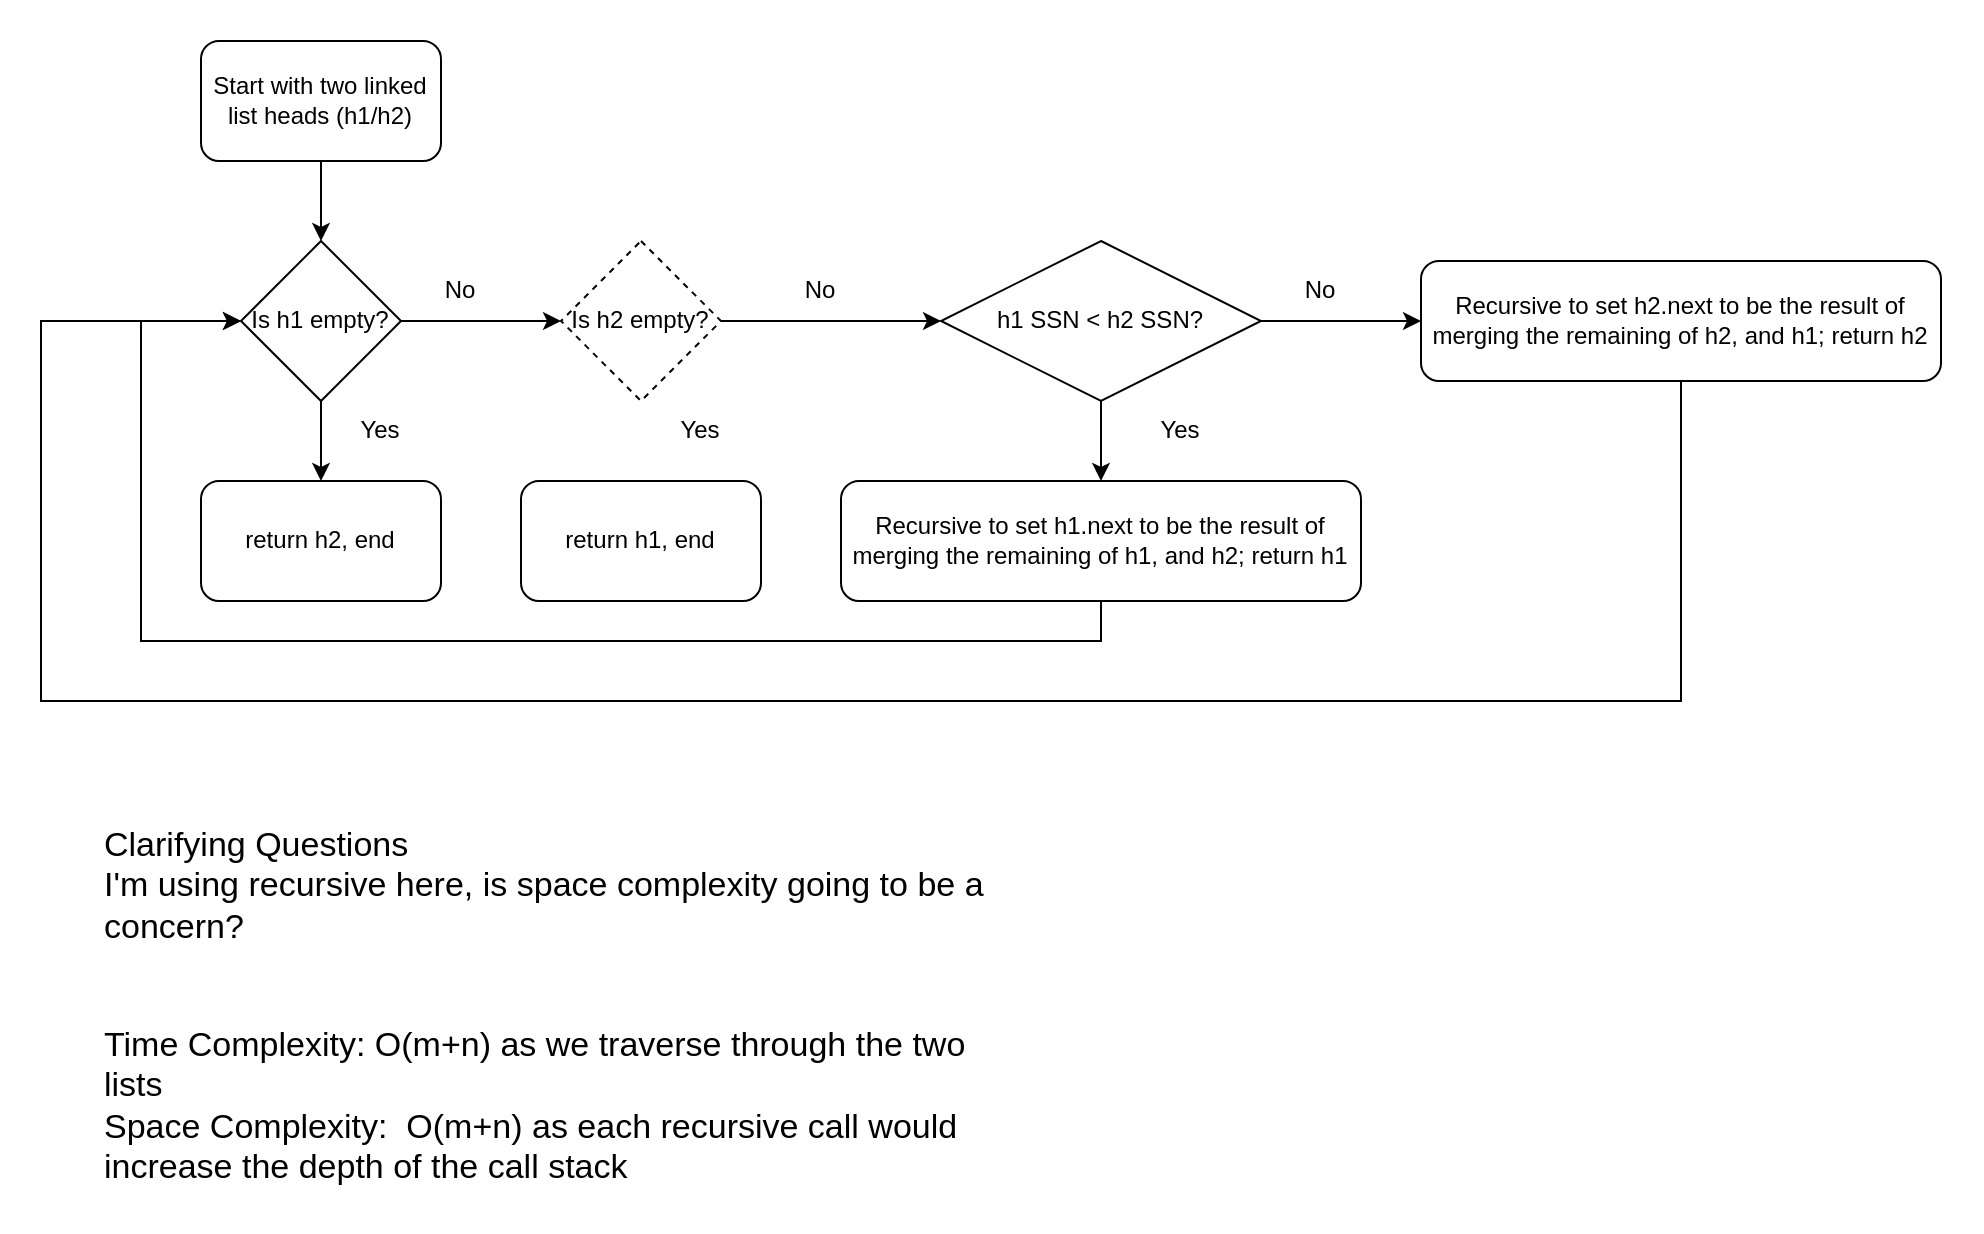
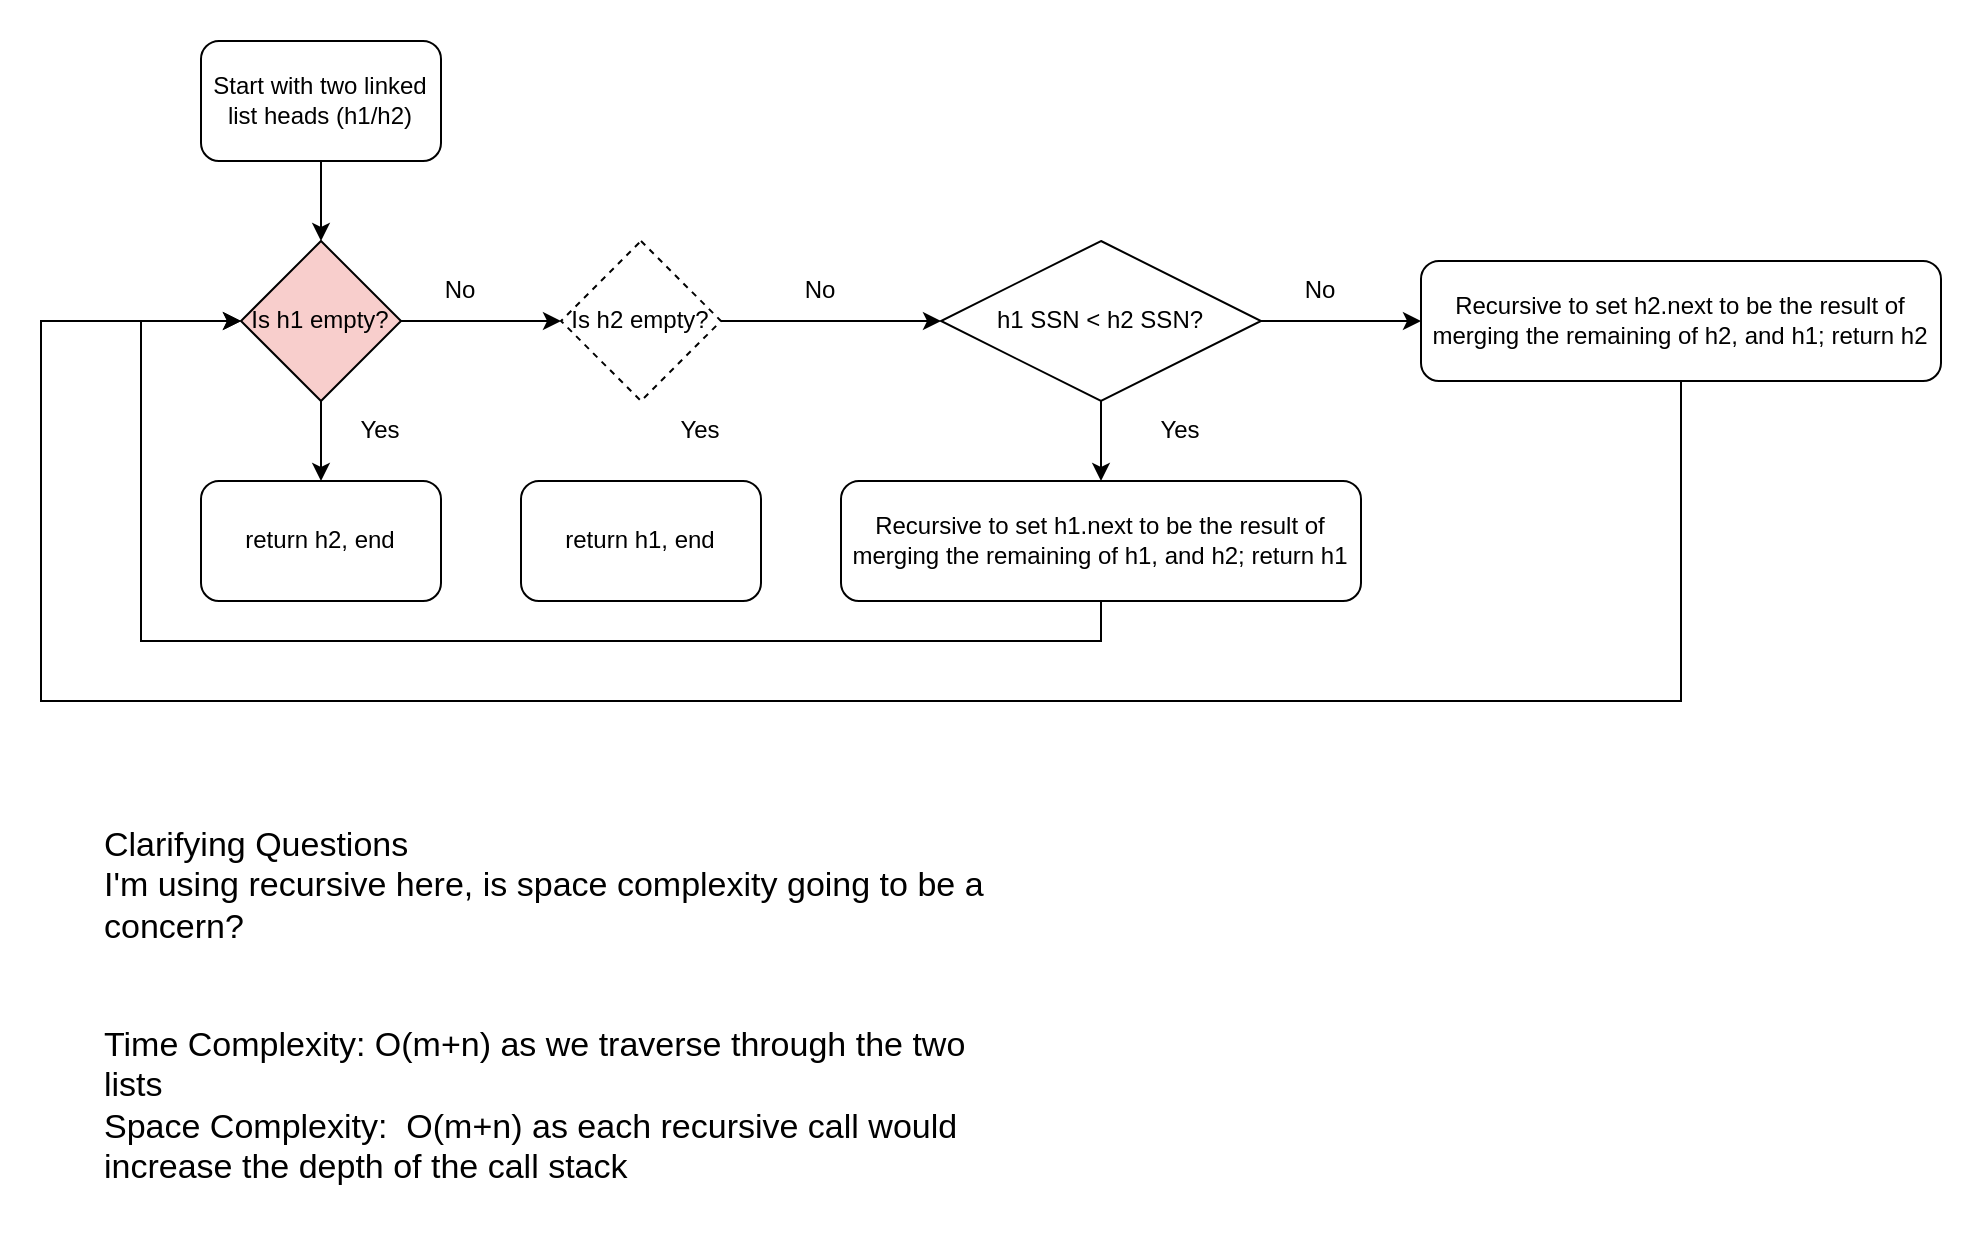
(321, 321) -> (321, 321)
